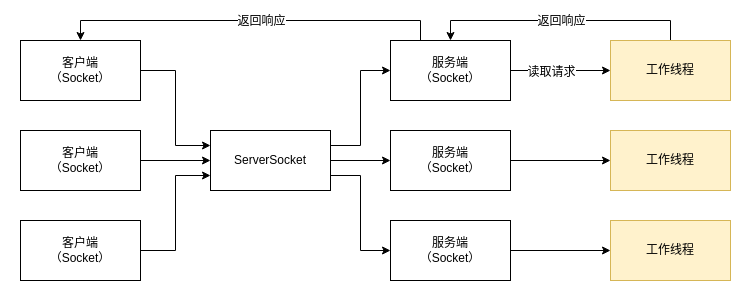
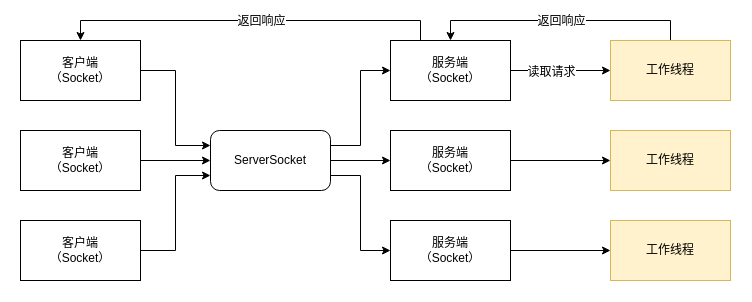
(271, 161) -> (271, 161)
